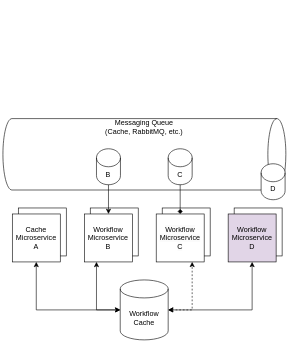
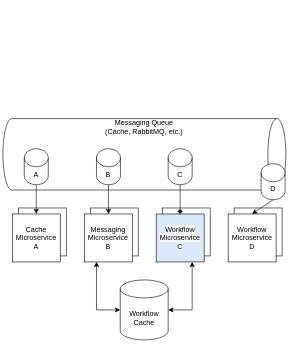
none -> (36, 167)
none -> (264, 206)
none -> (36, 208)
(108, 238) -> (108, 238)
(180, 238) -> (180, 238)
(252, 238) -> (252, 238)
(252, 267) -> none
(192, 287) -> (192, 287)
(36, 309) -> none
